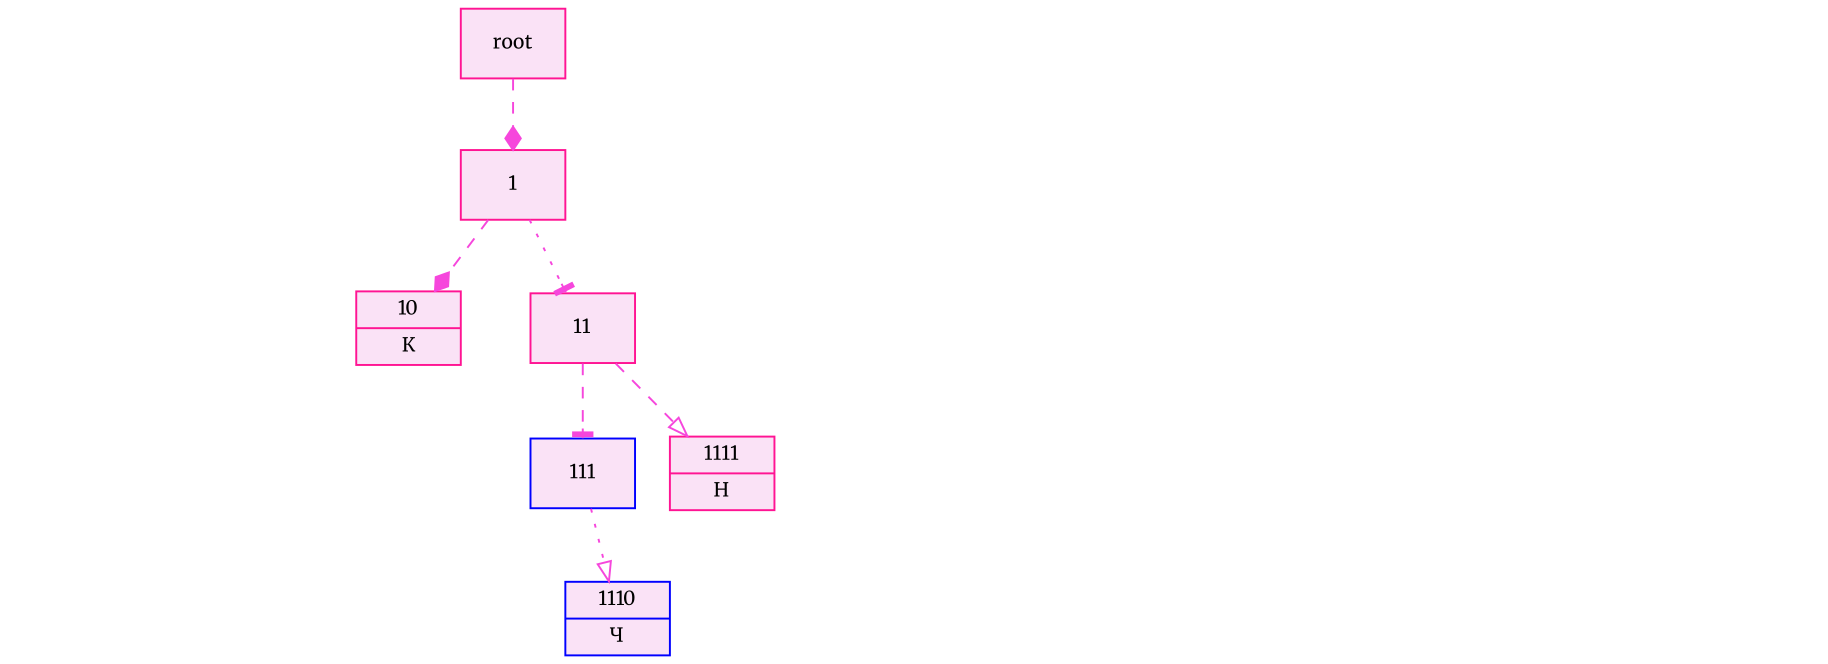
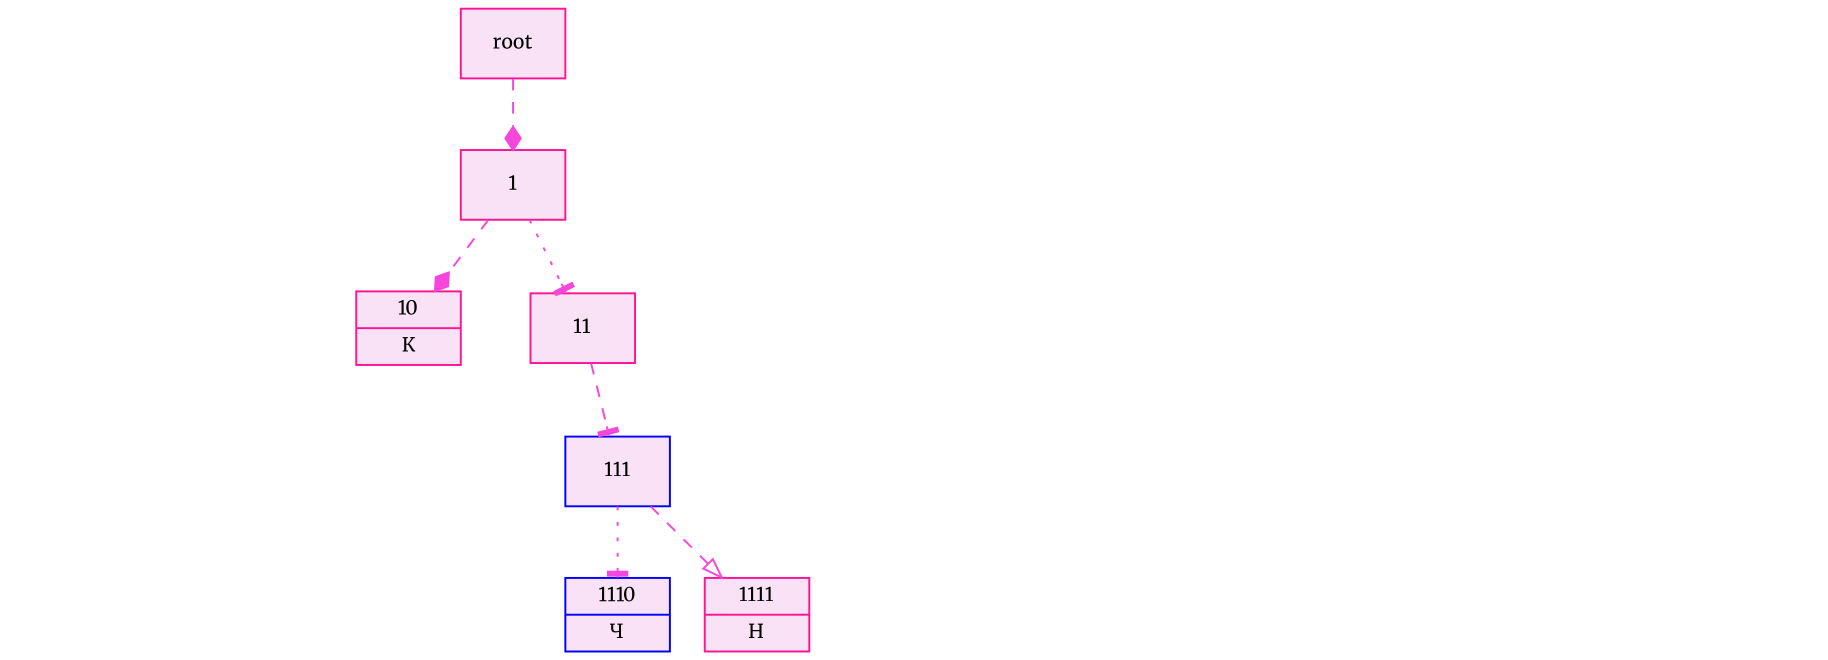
(645, 393) -> (679, 535)
(598, 535) -> (618, 537)
